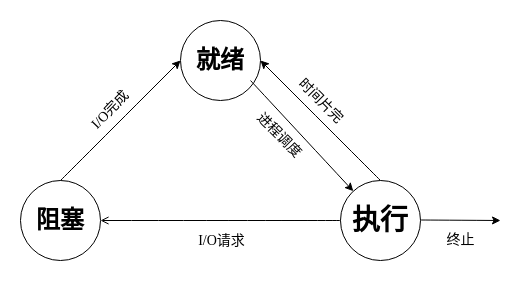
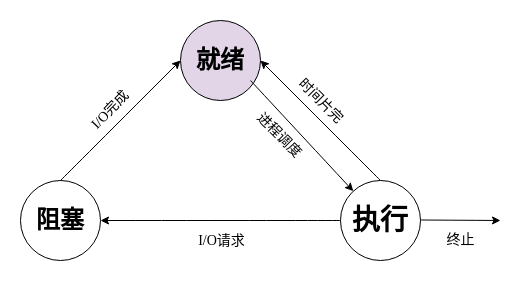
(221, 61) -> (221, 61)
(106, 221) -> (108, 221)
